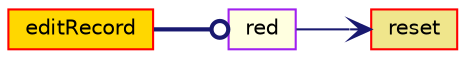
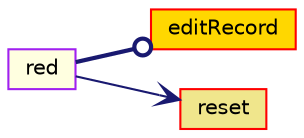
(182, 29) -> (105, 56)
